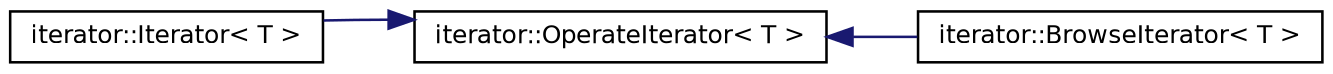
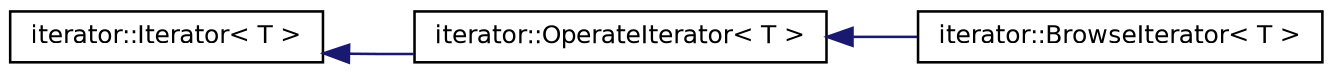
(356, 20) -> (382, 54)
